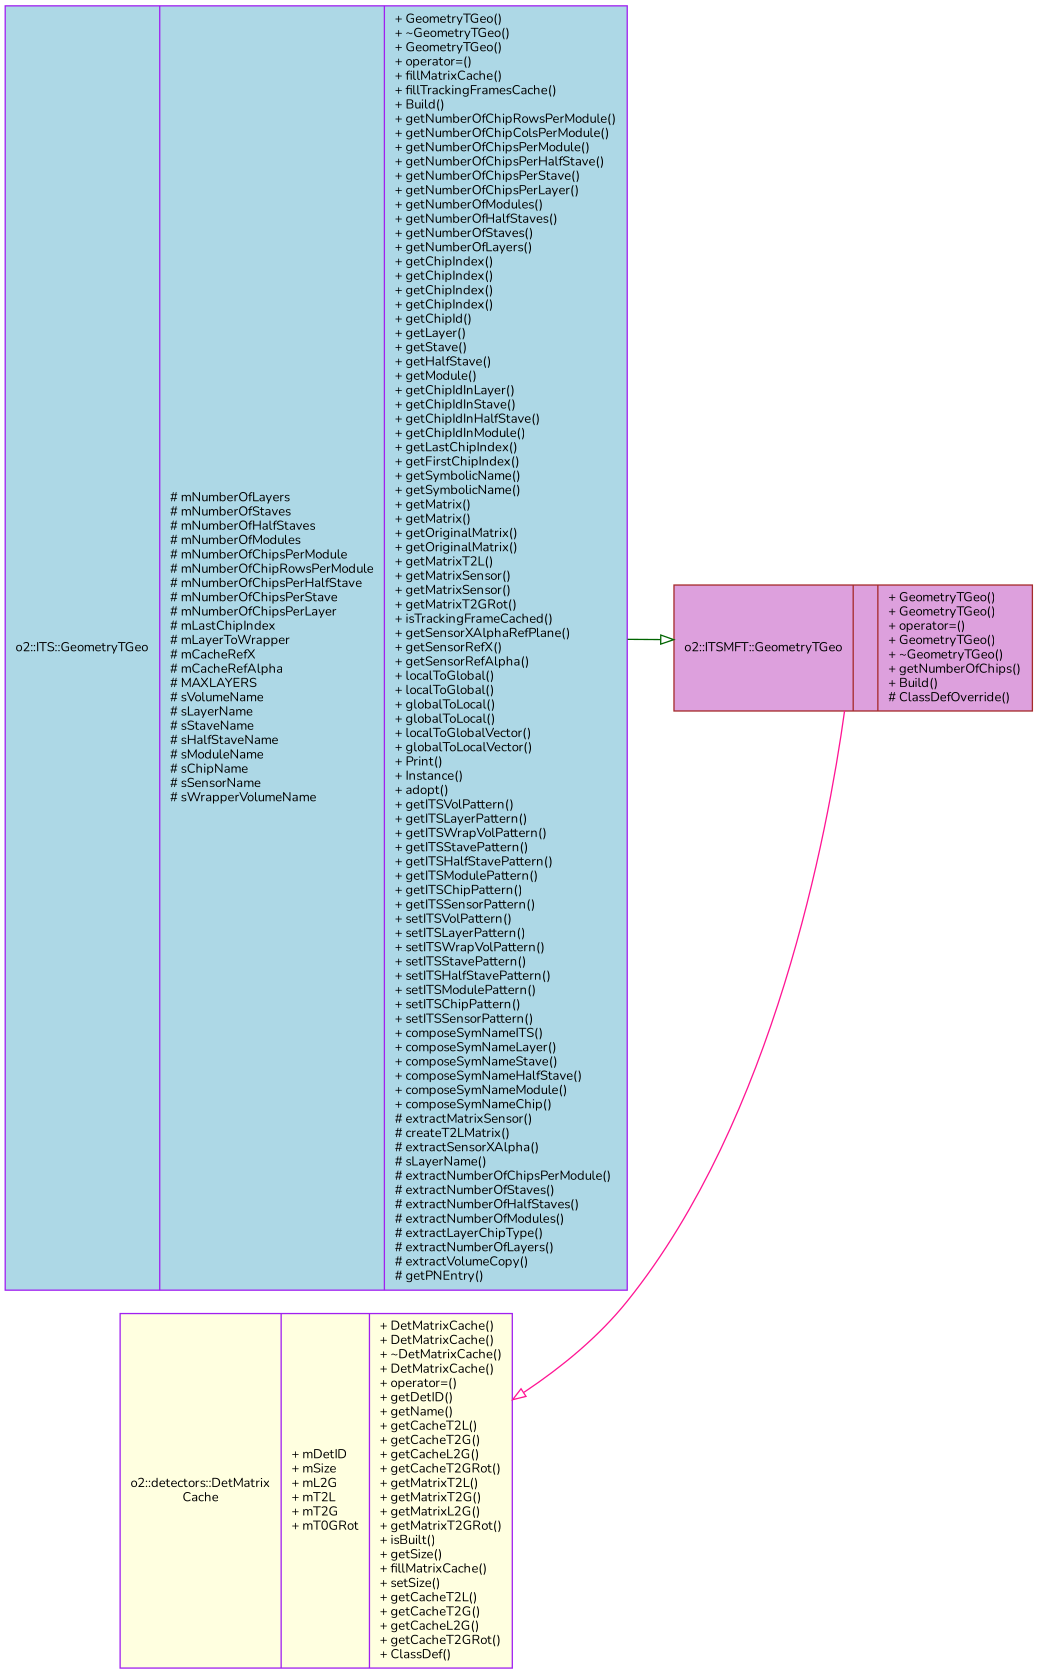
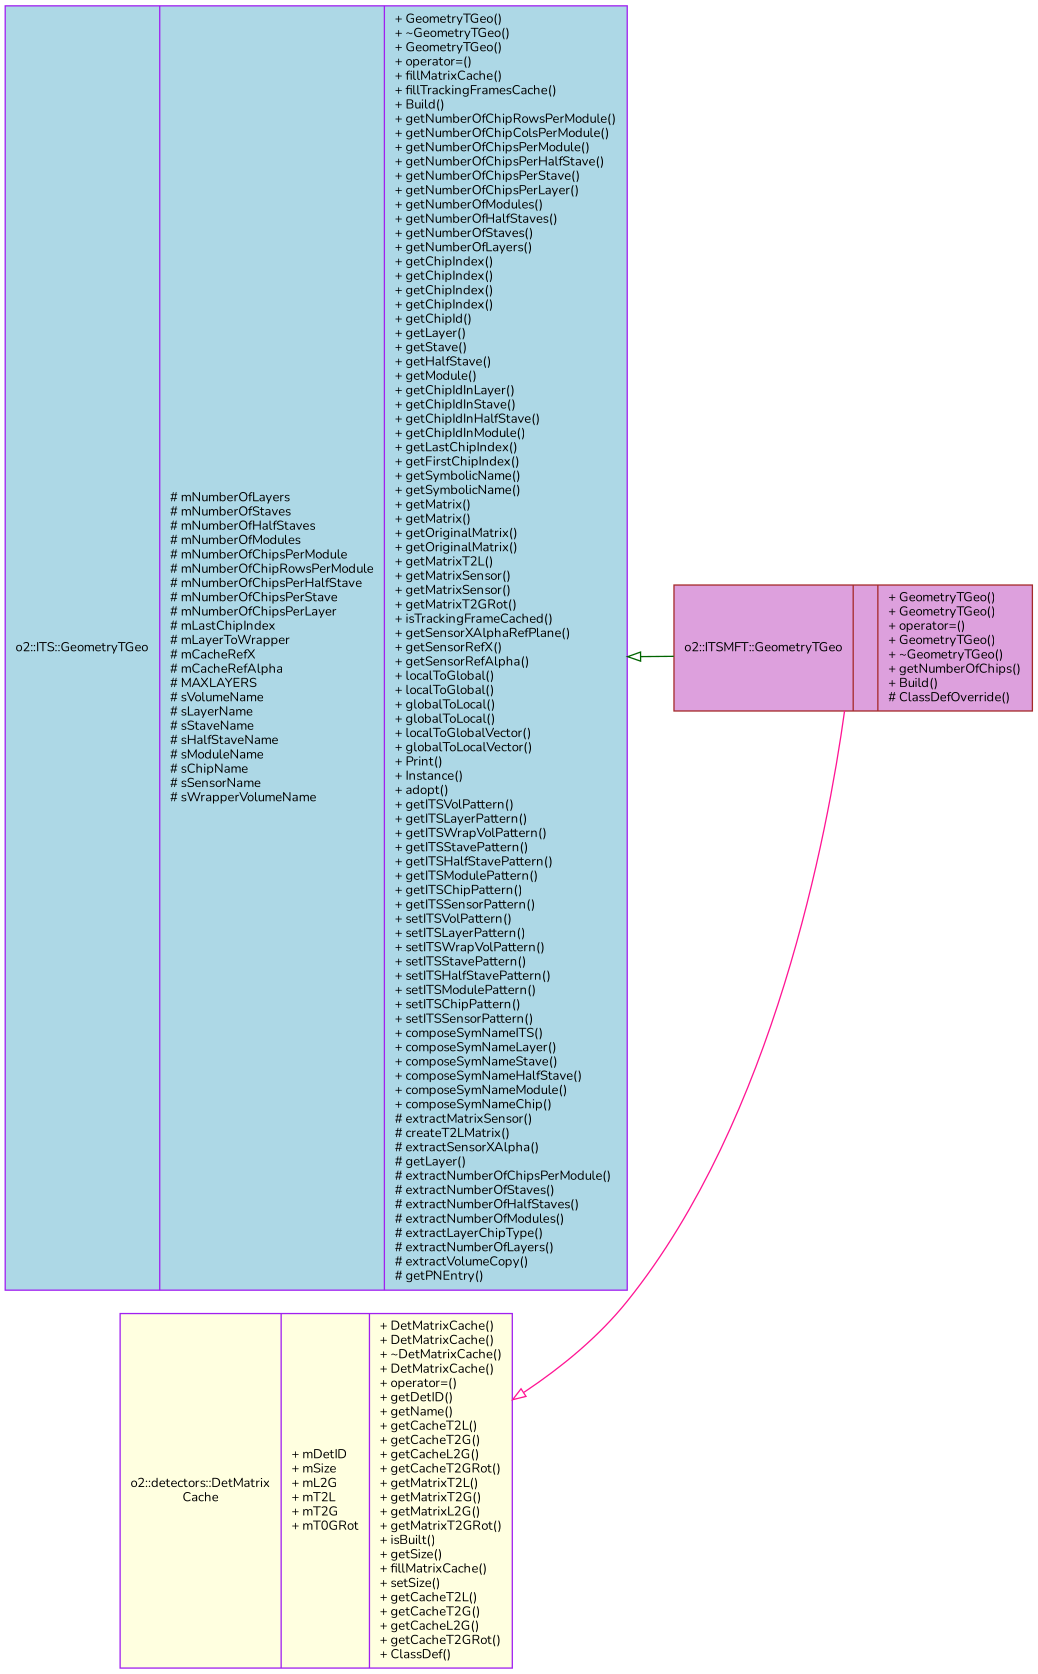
(644, 639) -> (657, 656)
(441, 1162) -> (430, 1162)
